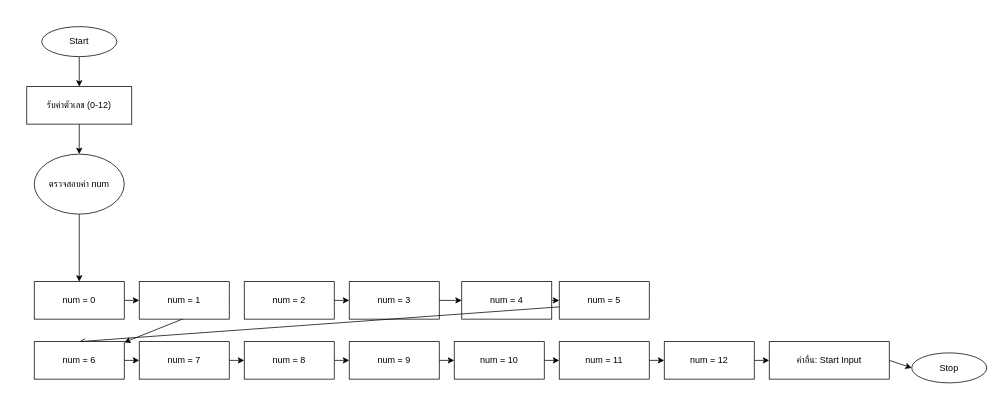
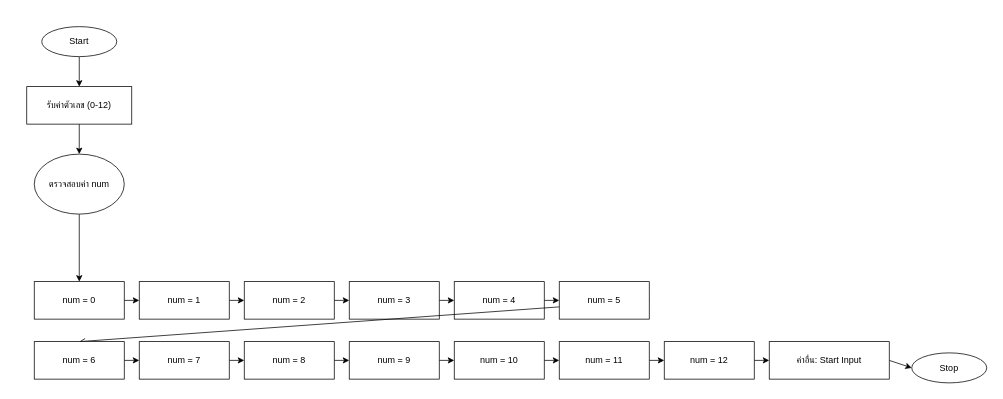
(507, 300) -> (499, 300)
(161, 328) -> (234, 300)
